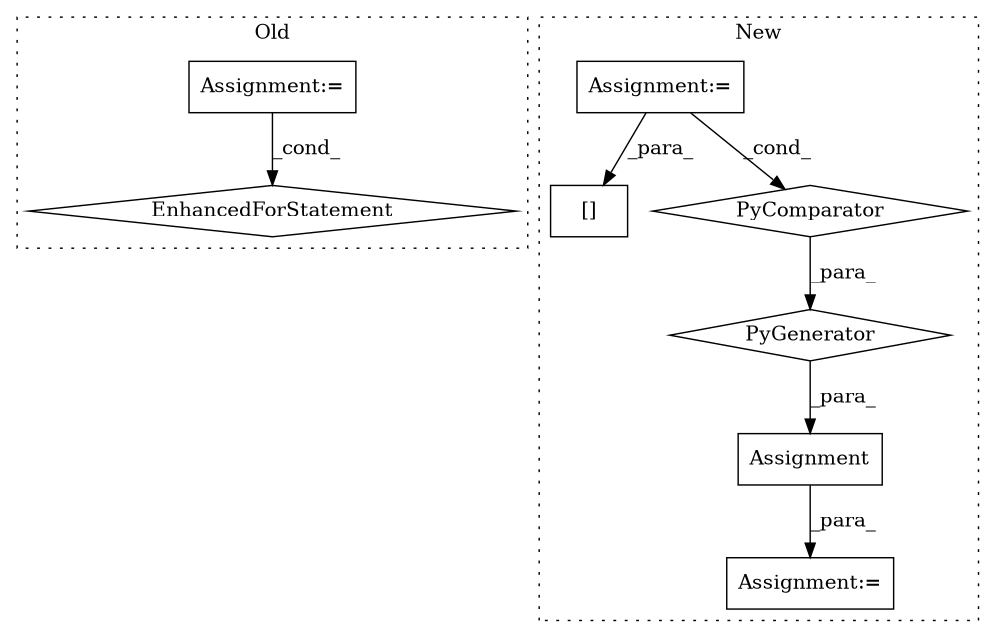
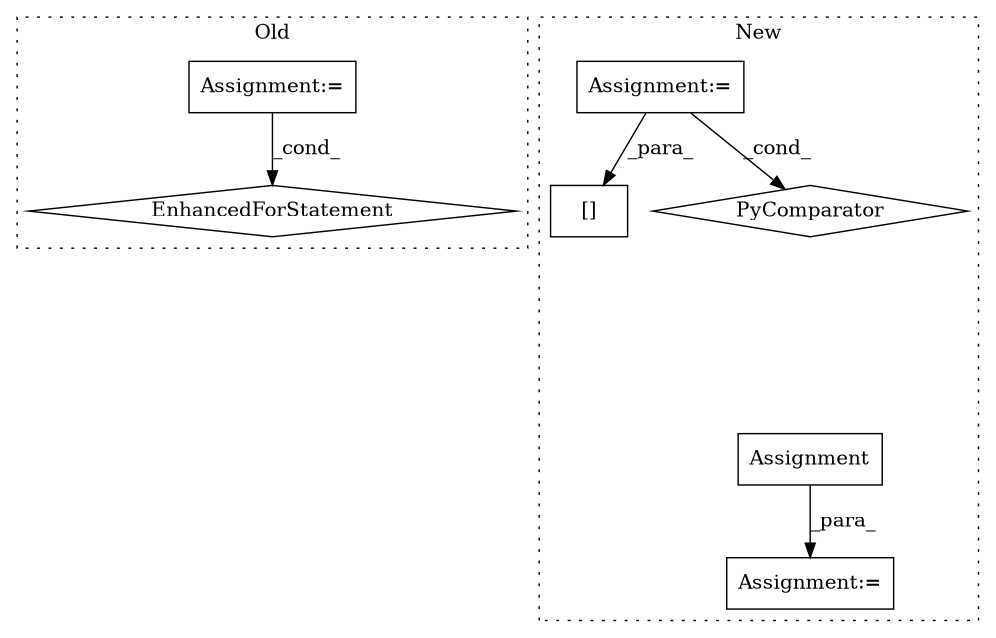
(810, 335) -> none
